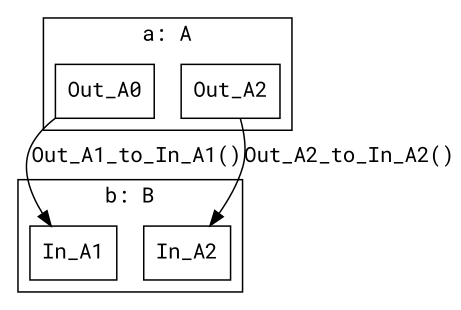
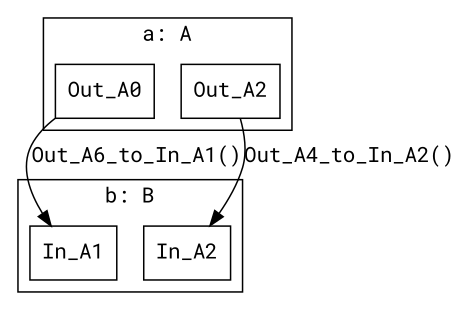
(137, 156) -> (137, 156)
(350, 156) -> (350, 156)
